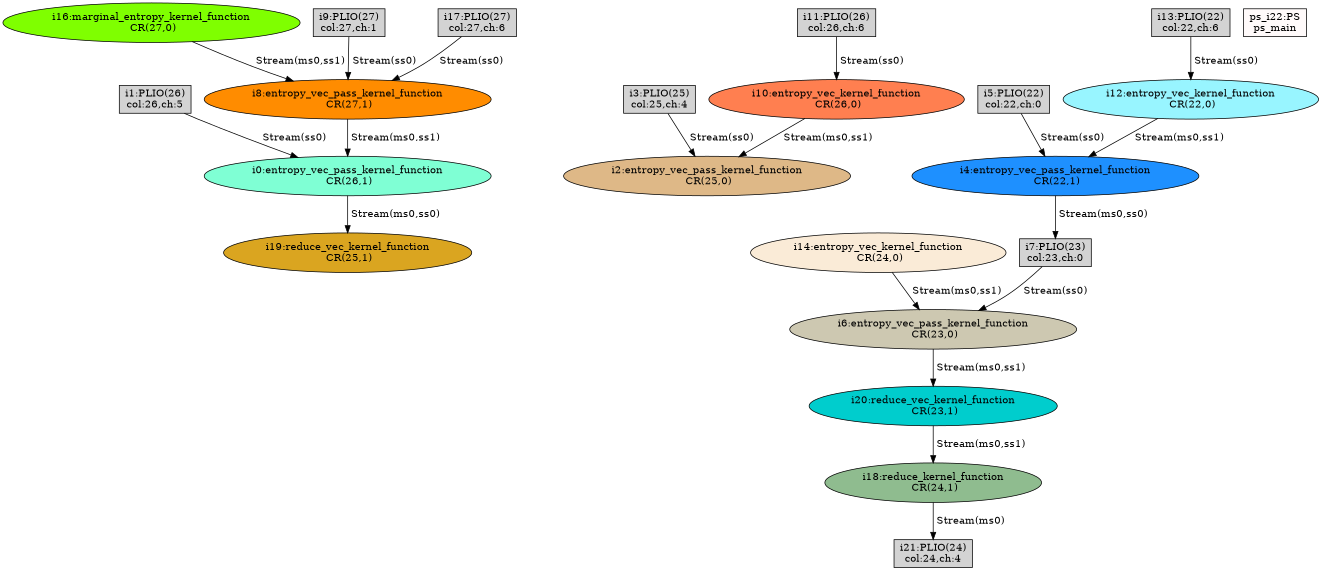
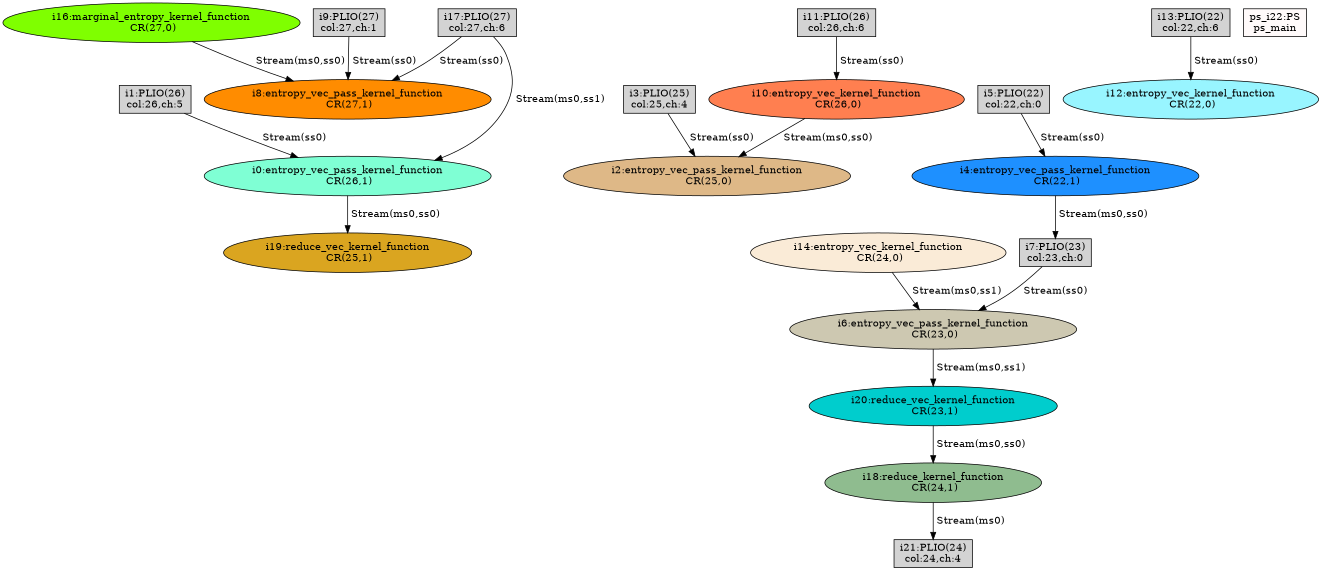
(299, 61) -> (299, 61)
(348, 134) -> (504, 110)
(1127, 136) -> none
(827, 138) -> (827, 138)
(980, 444) -> (980, 444)
